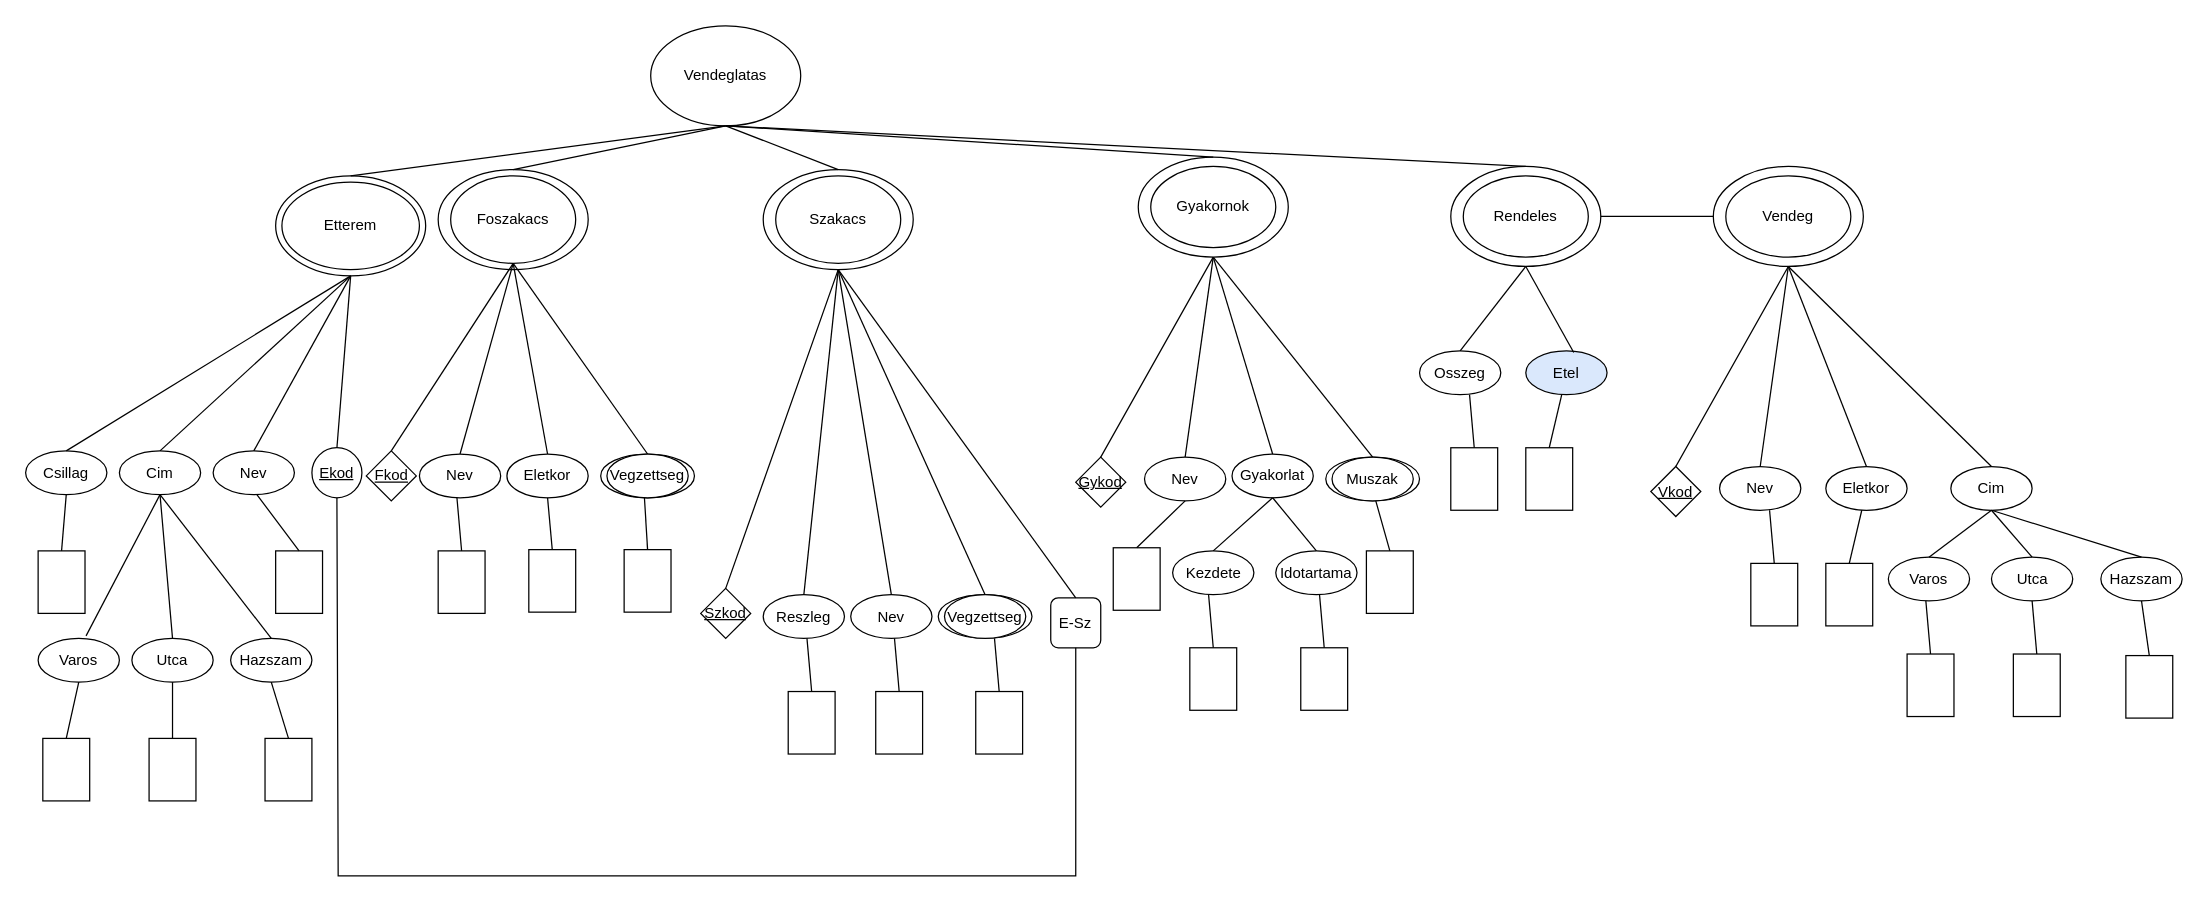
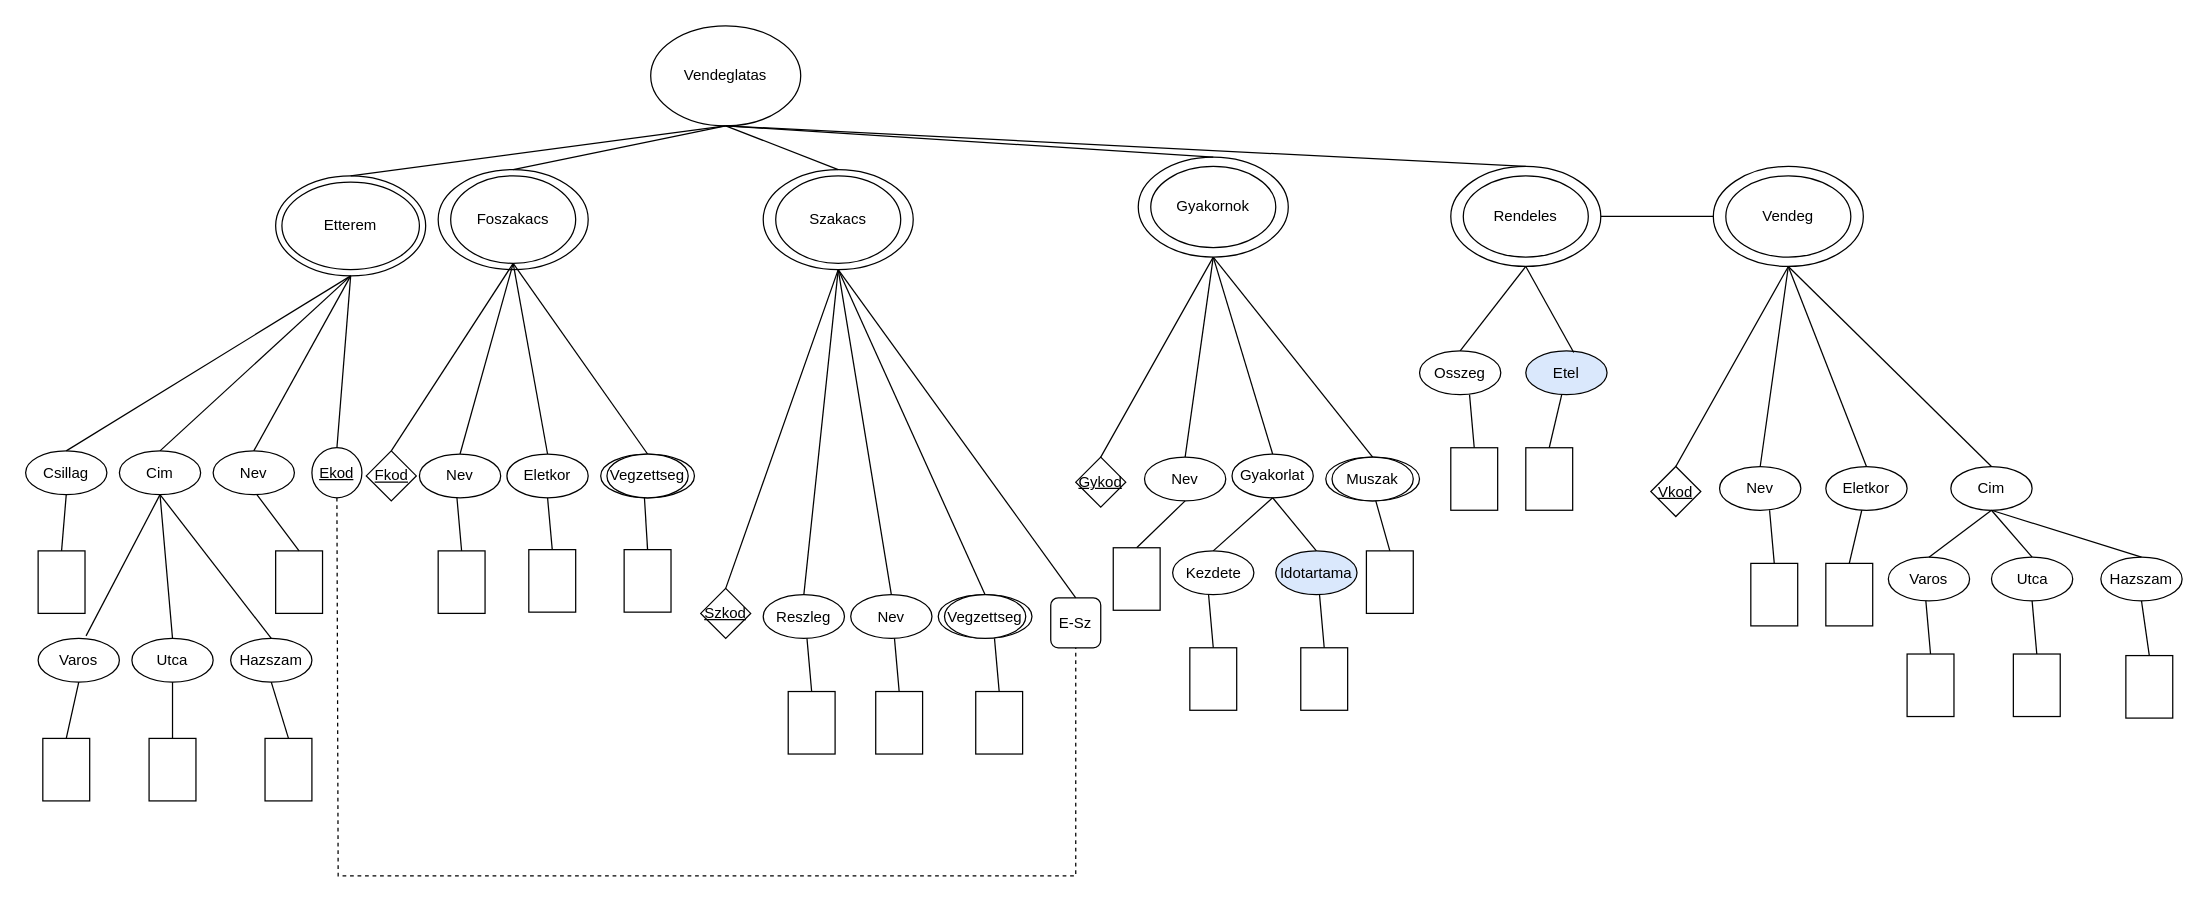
(1316, 573) -> (1316, 573)
(632, 876) -> (632, 876)
